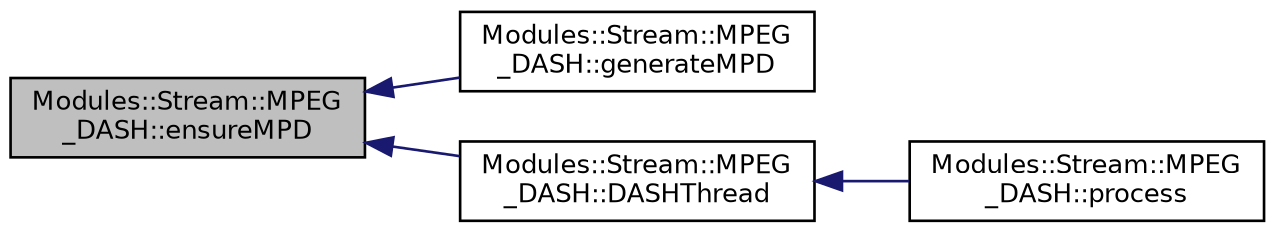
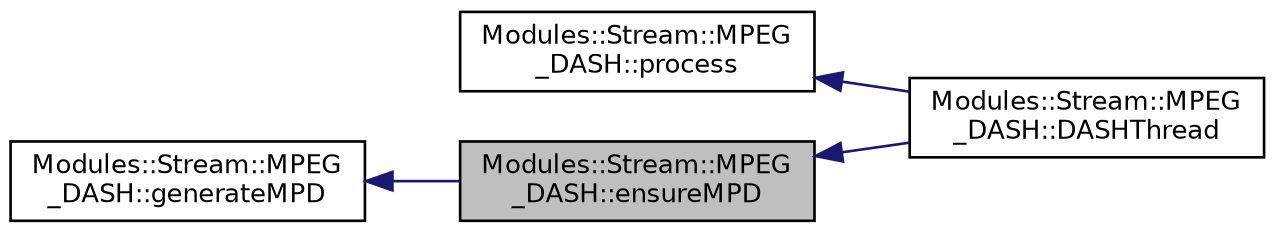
(426, 83) -> (426, 181)
(876, 181) -> (875, 87)
